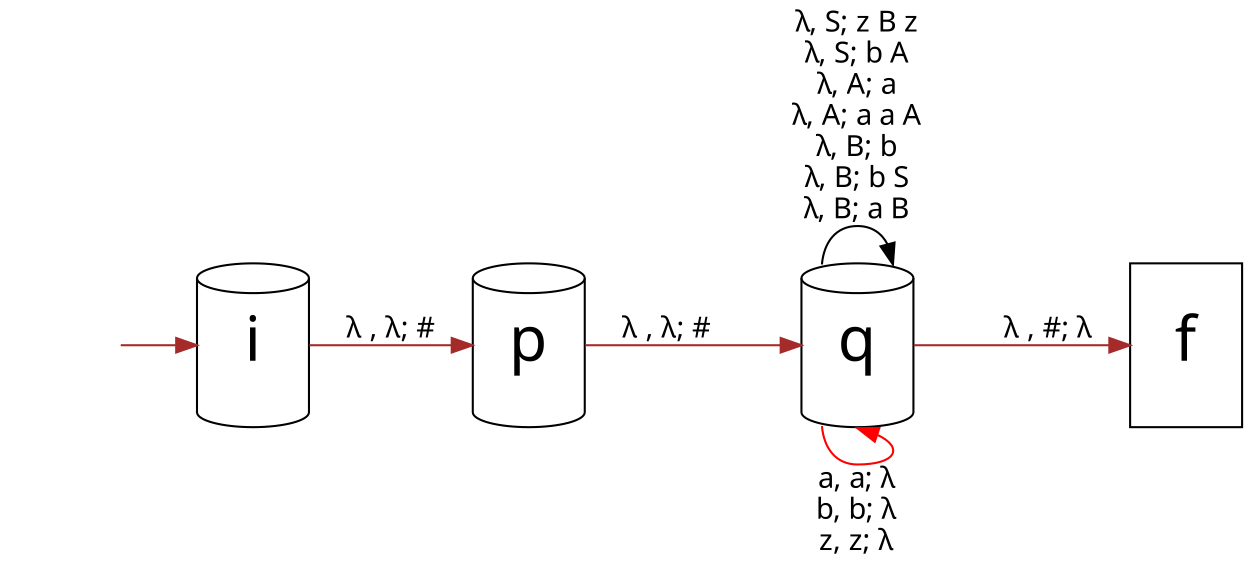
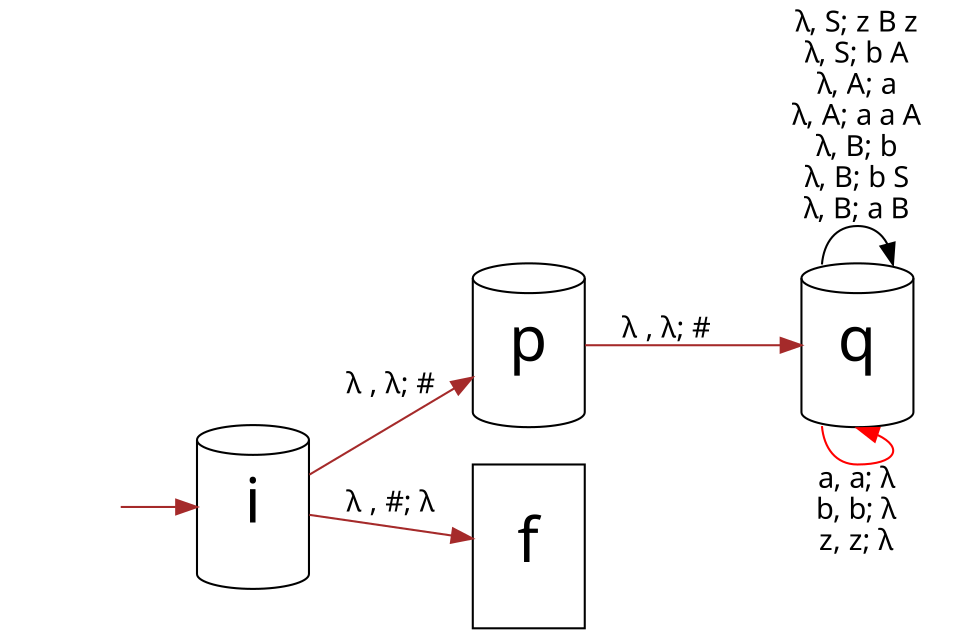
(1012, 345) -> (380, 525)
